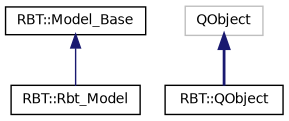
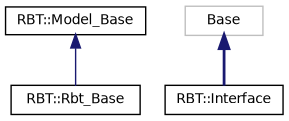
(224, 21) -> (224, 21)
(76, 100) -> (76, 100)
(224, 100) -> (224, 100)
